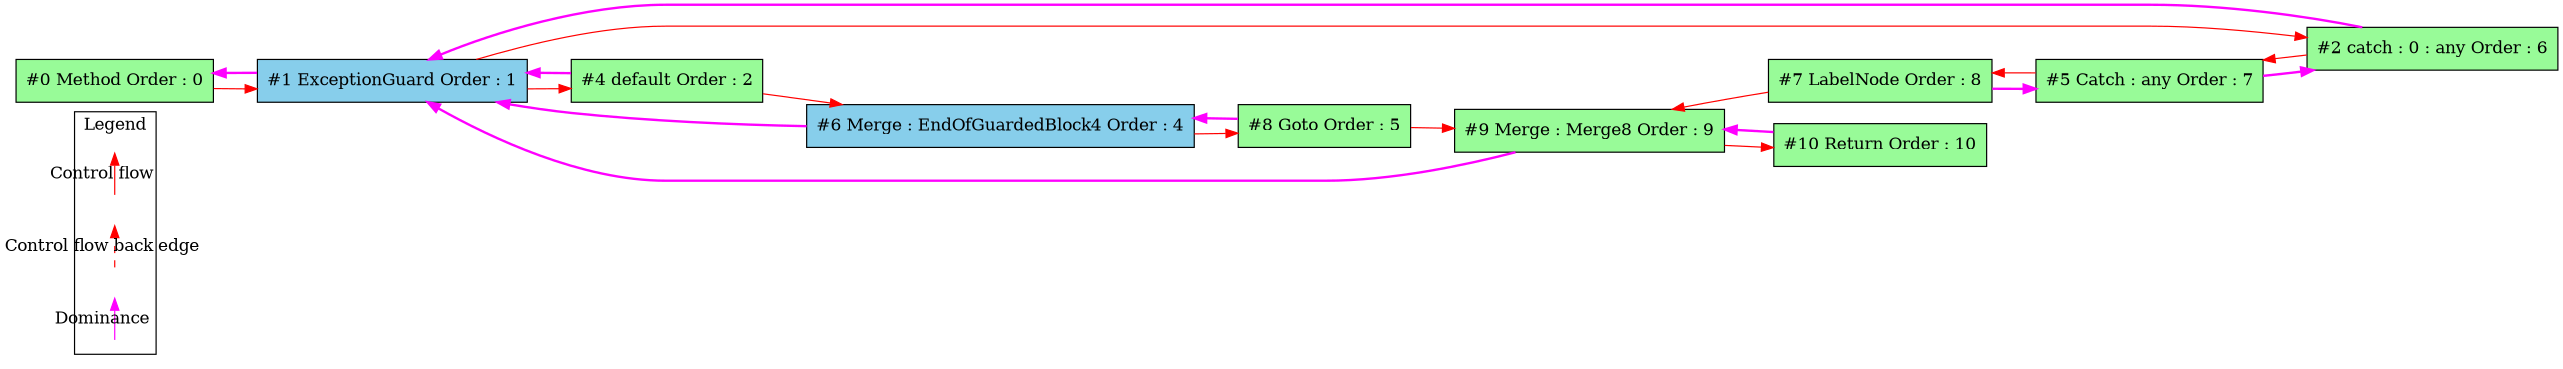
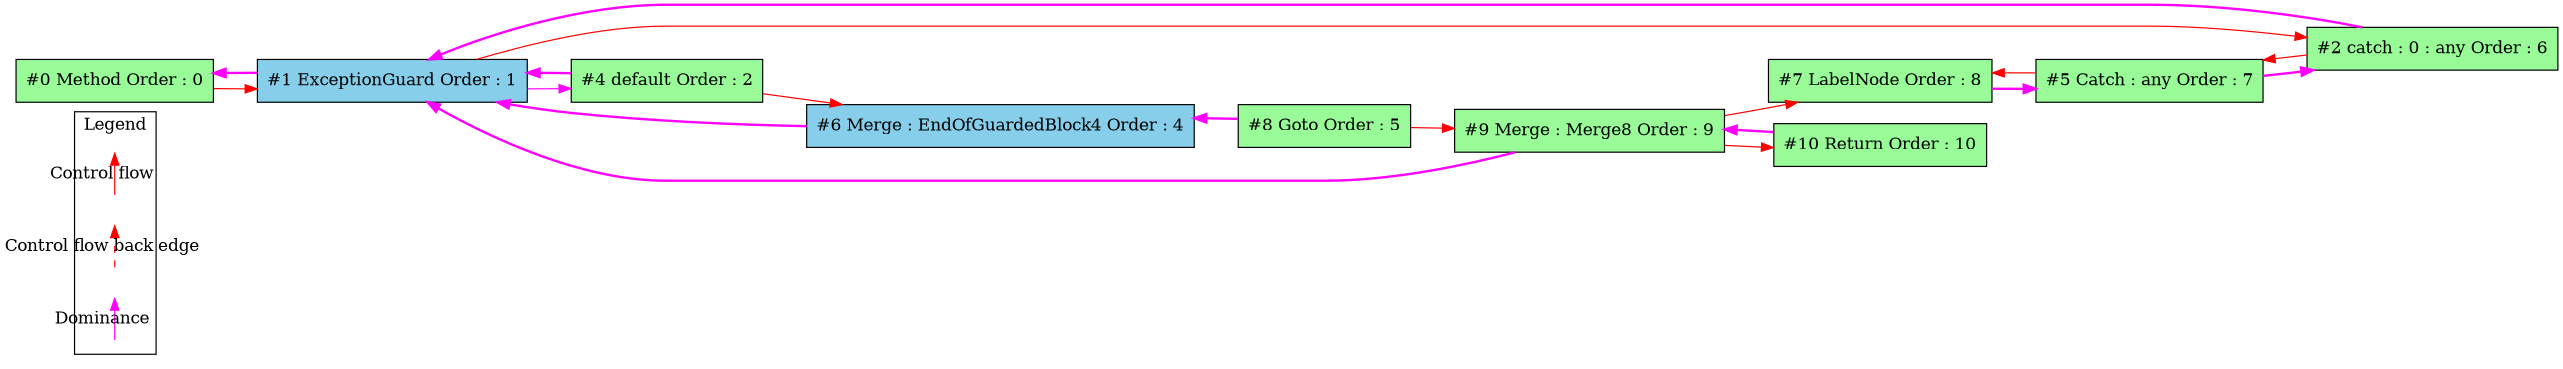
(543, 89) -> (543, 89)
(1726, 99) -> (1755, 110)
(1210, 134) -> none
